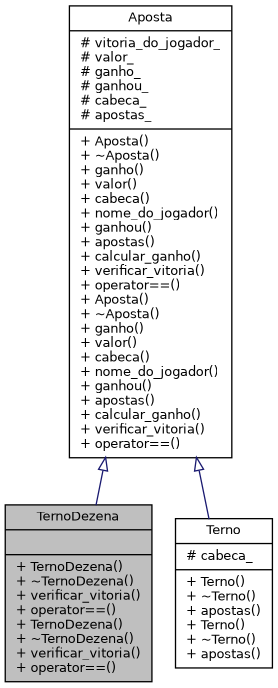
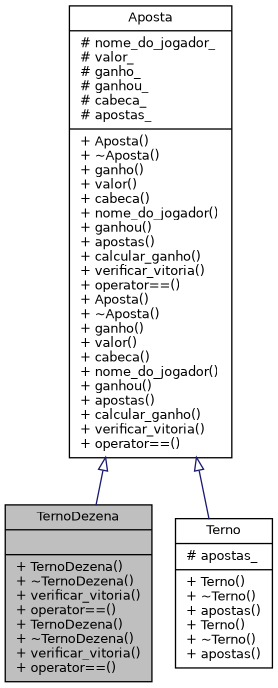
(151, 43) -> (148, 43)
(220, 556) -> (222, 556)
